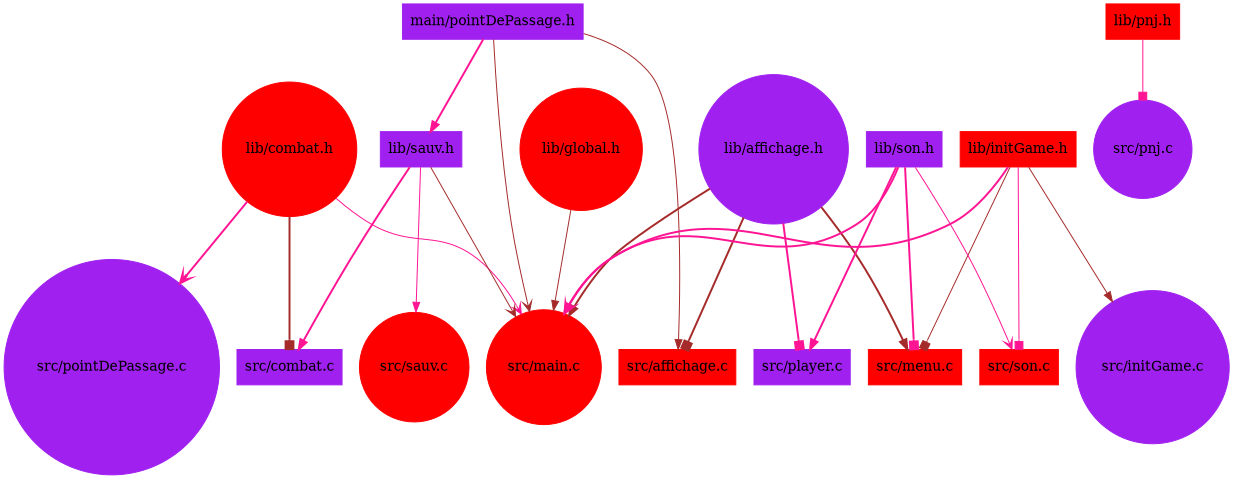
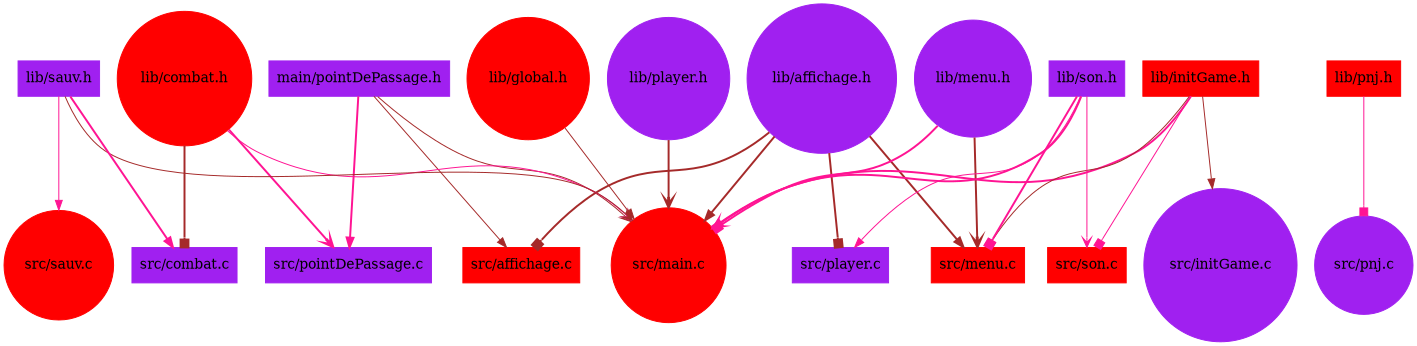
none -> (669, 79)
none -> (973, 79)
(459, 81) -> (354, 167)
(851, 262) -> (925, 188)
(791, 281) -> (833, 195)
(112, 367) -> (348, 265)
